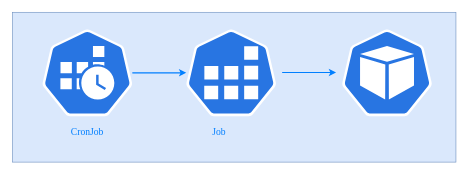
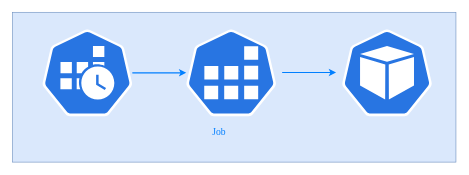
(87, 132) -> none
